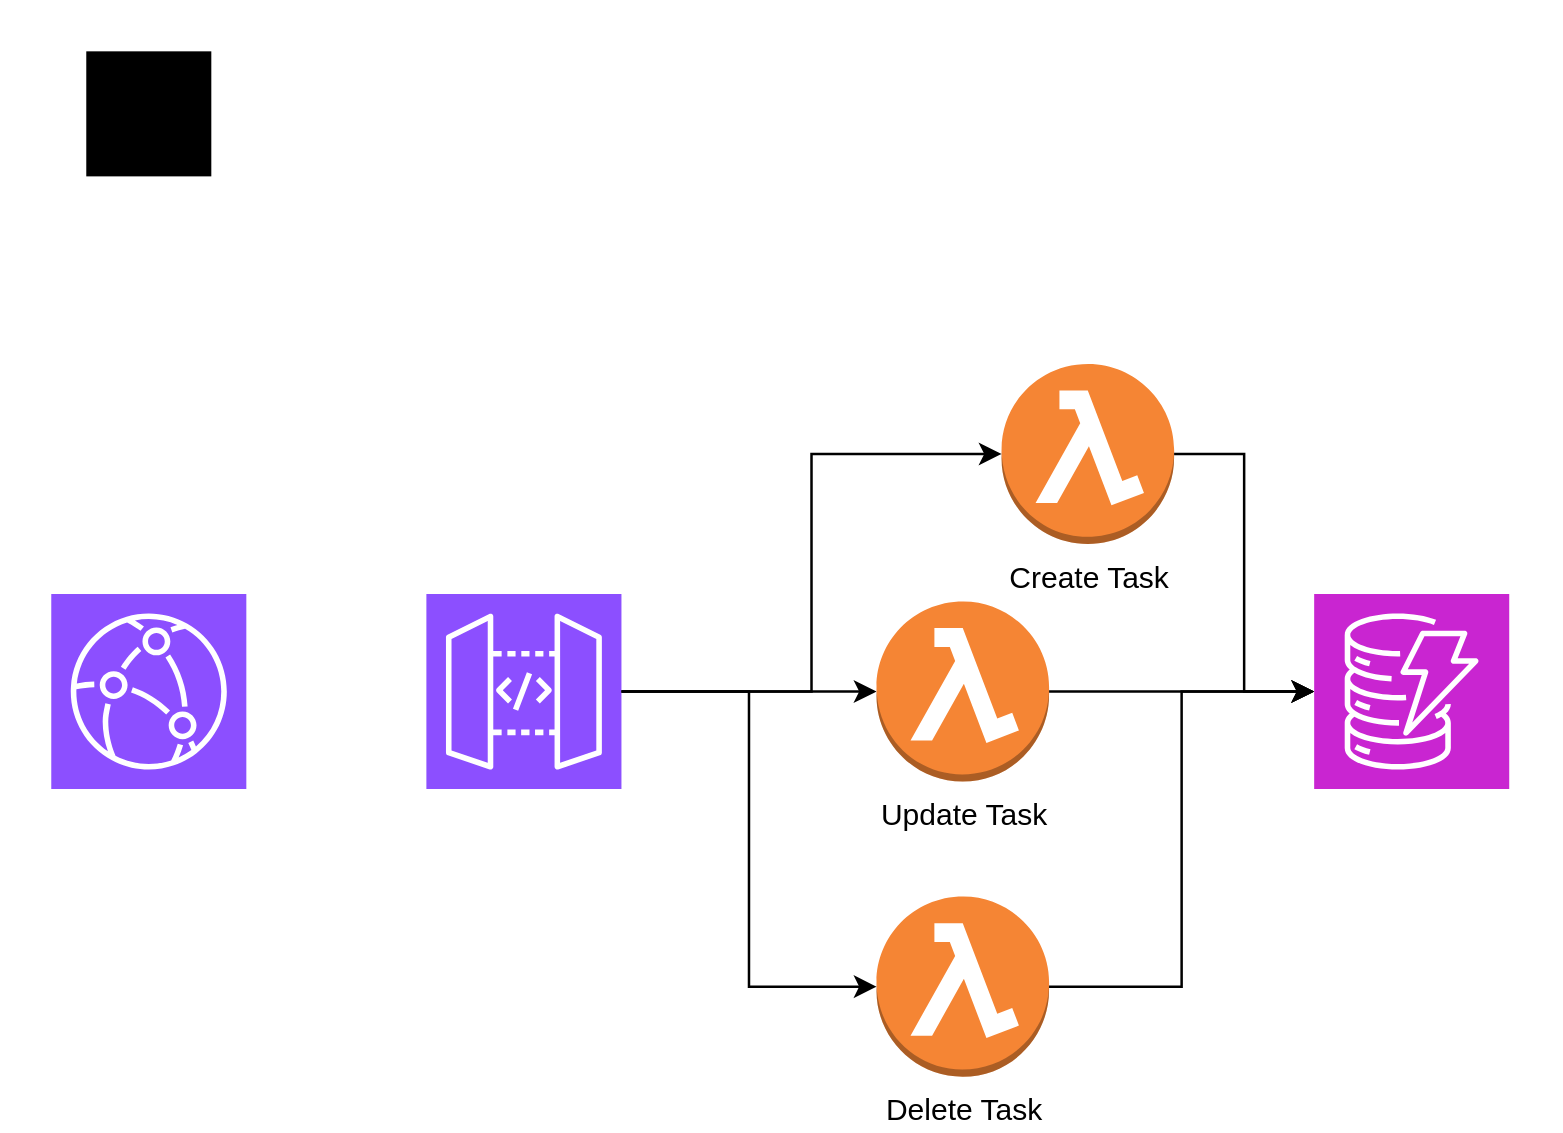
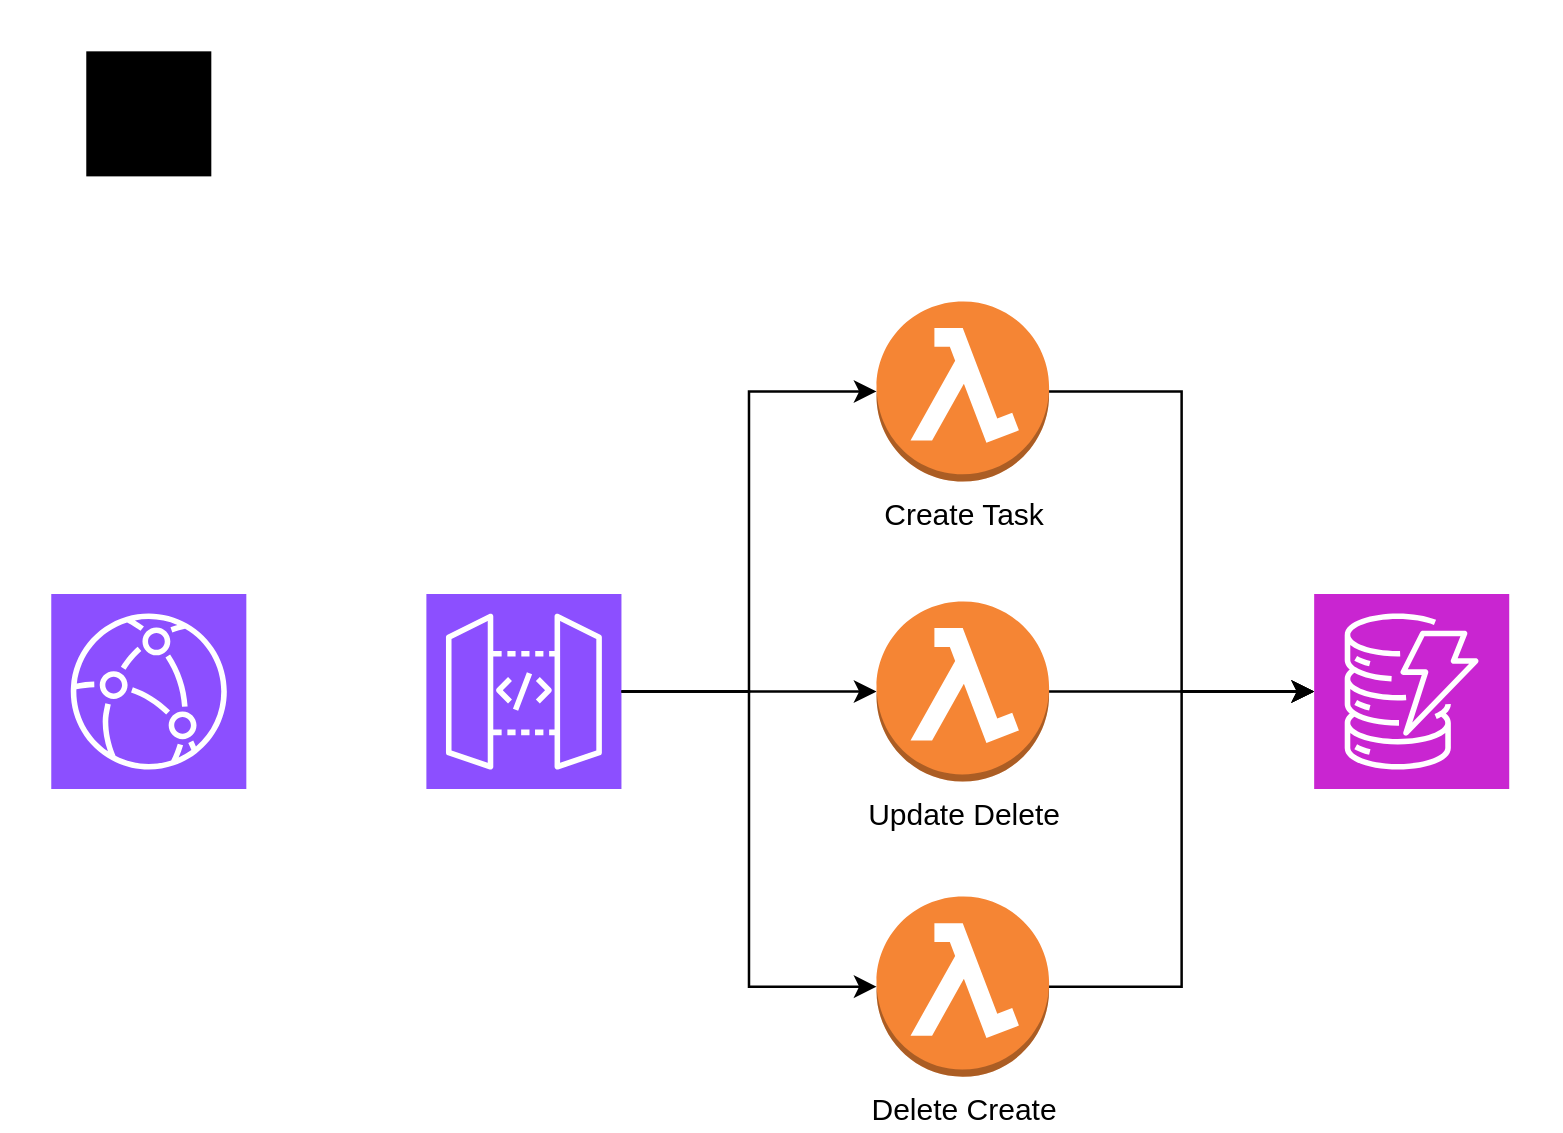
(1088, 454) -> (963, 391)
(965, 817) -> (965, 817)
(965, 1112) -> (965, 1112)
